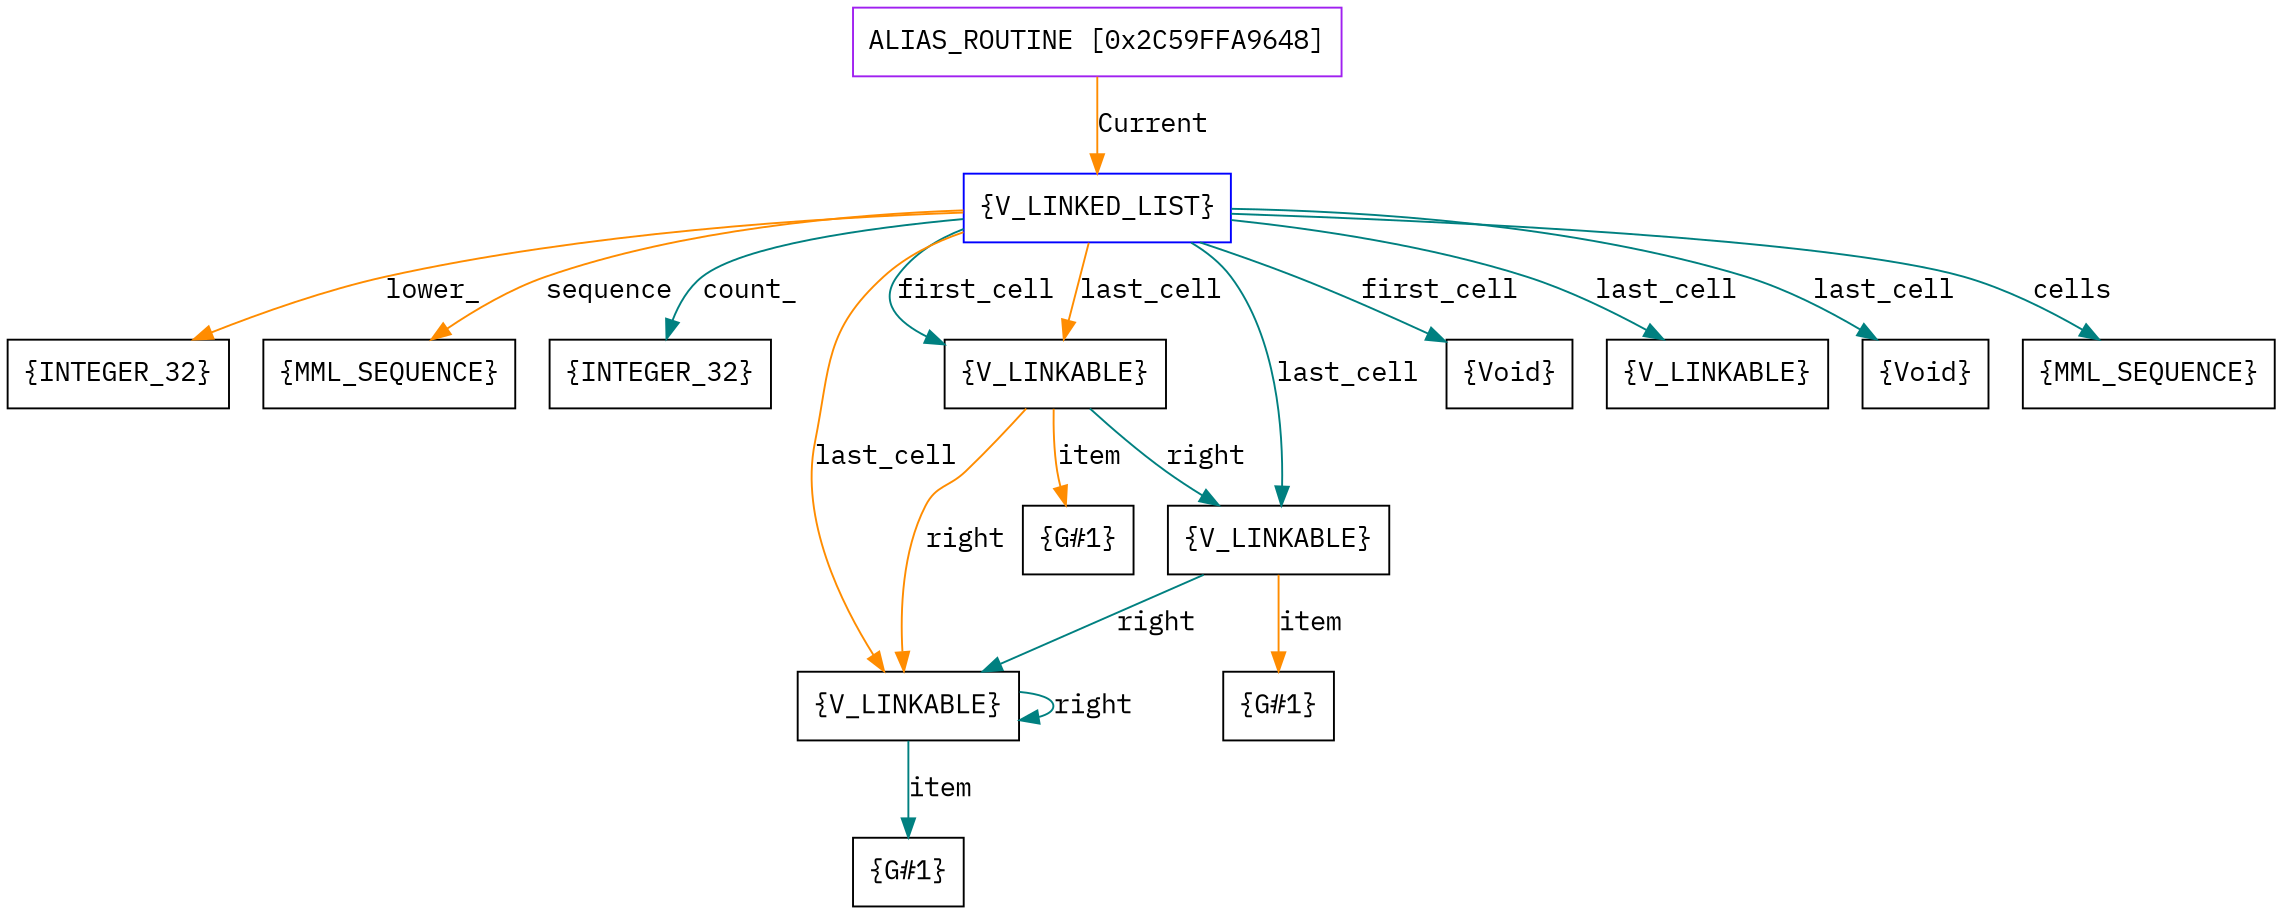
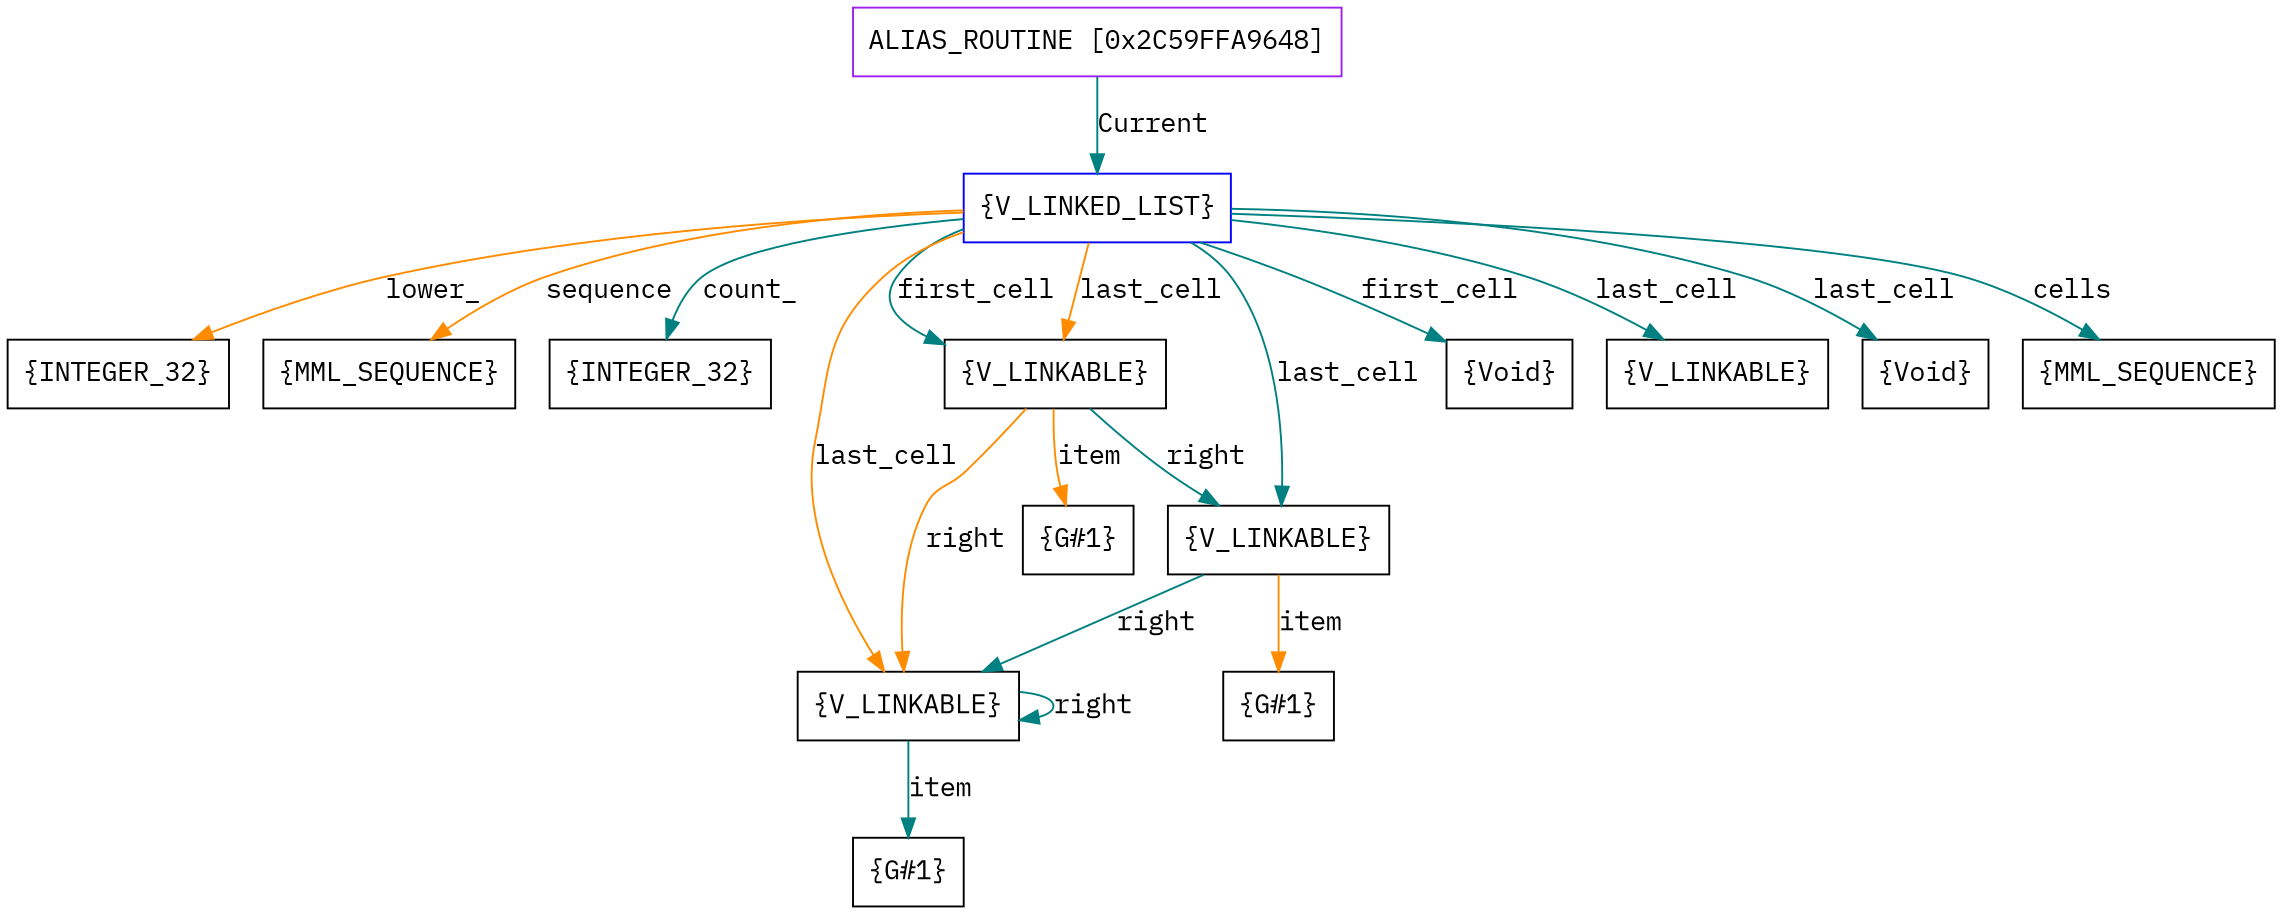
(1097, 115) -> (1097, 115)
